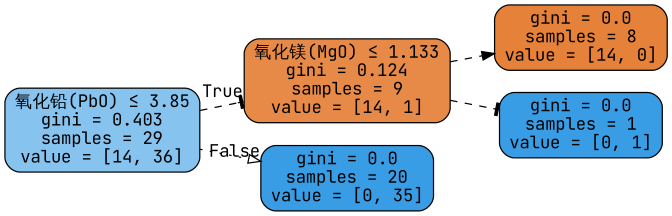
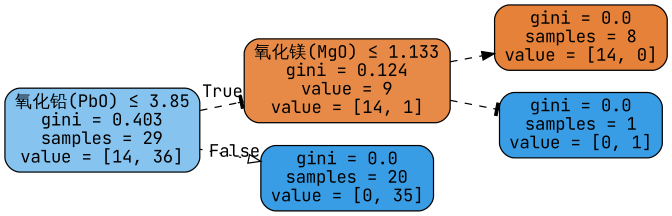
(347, 89) -> (347, 89)
